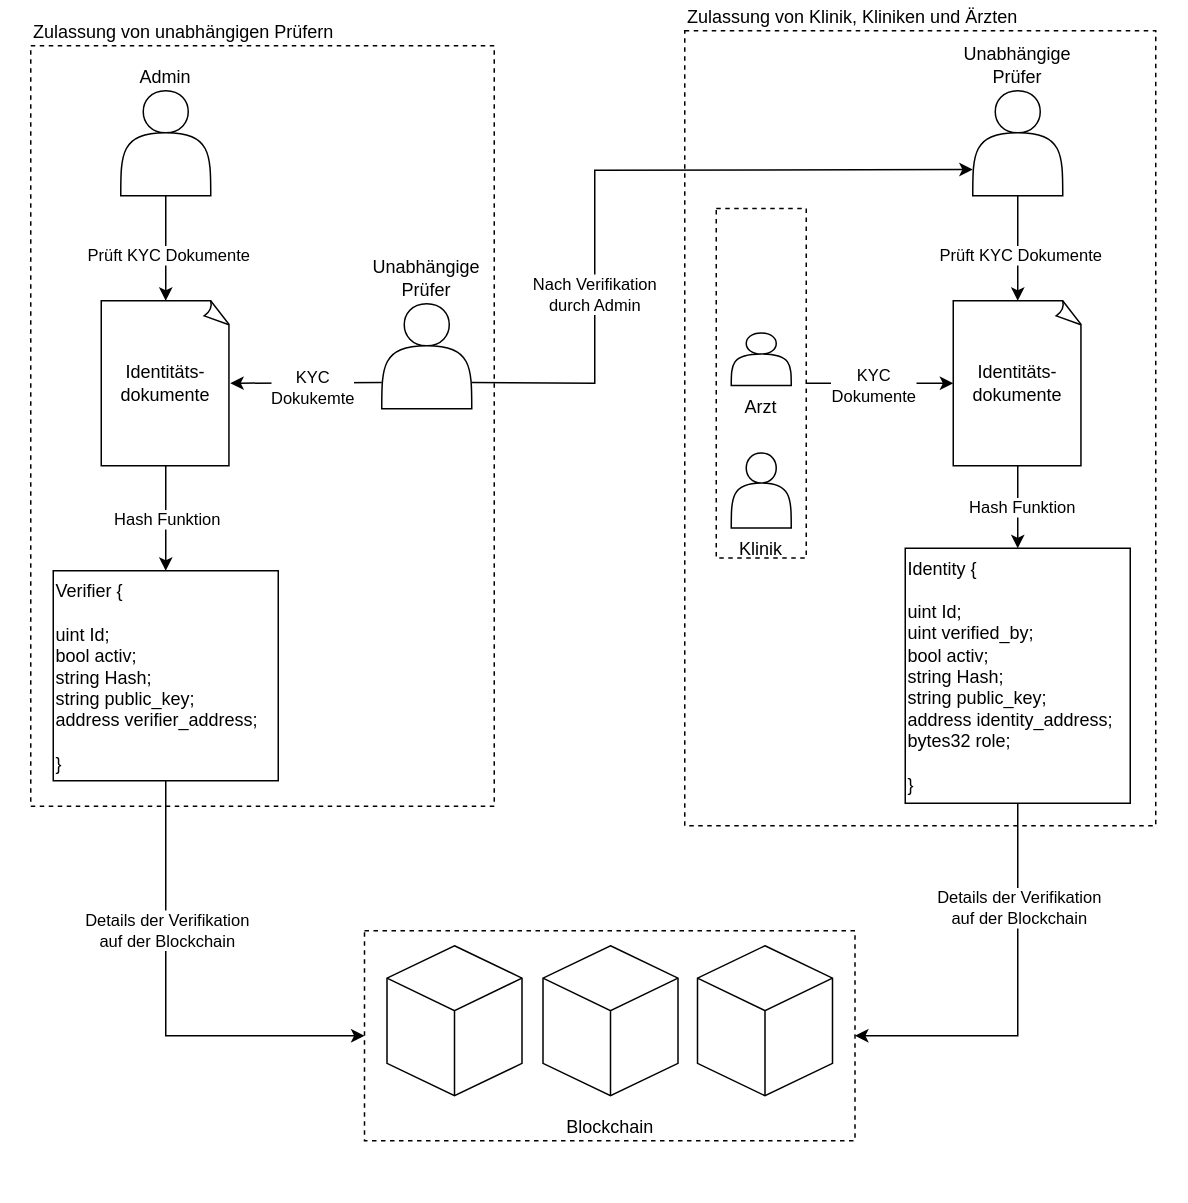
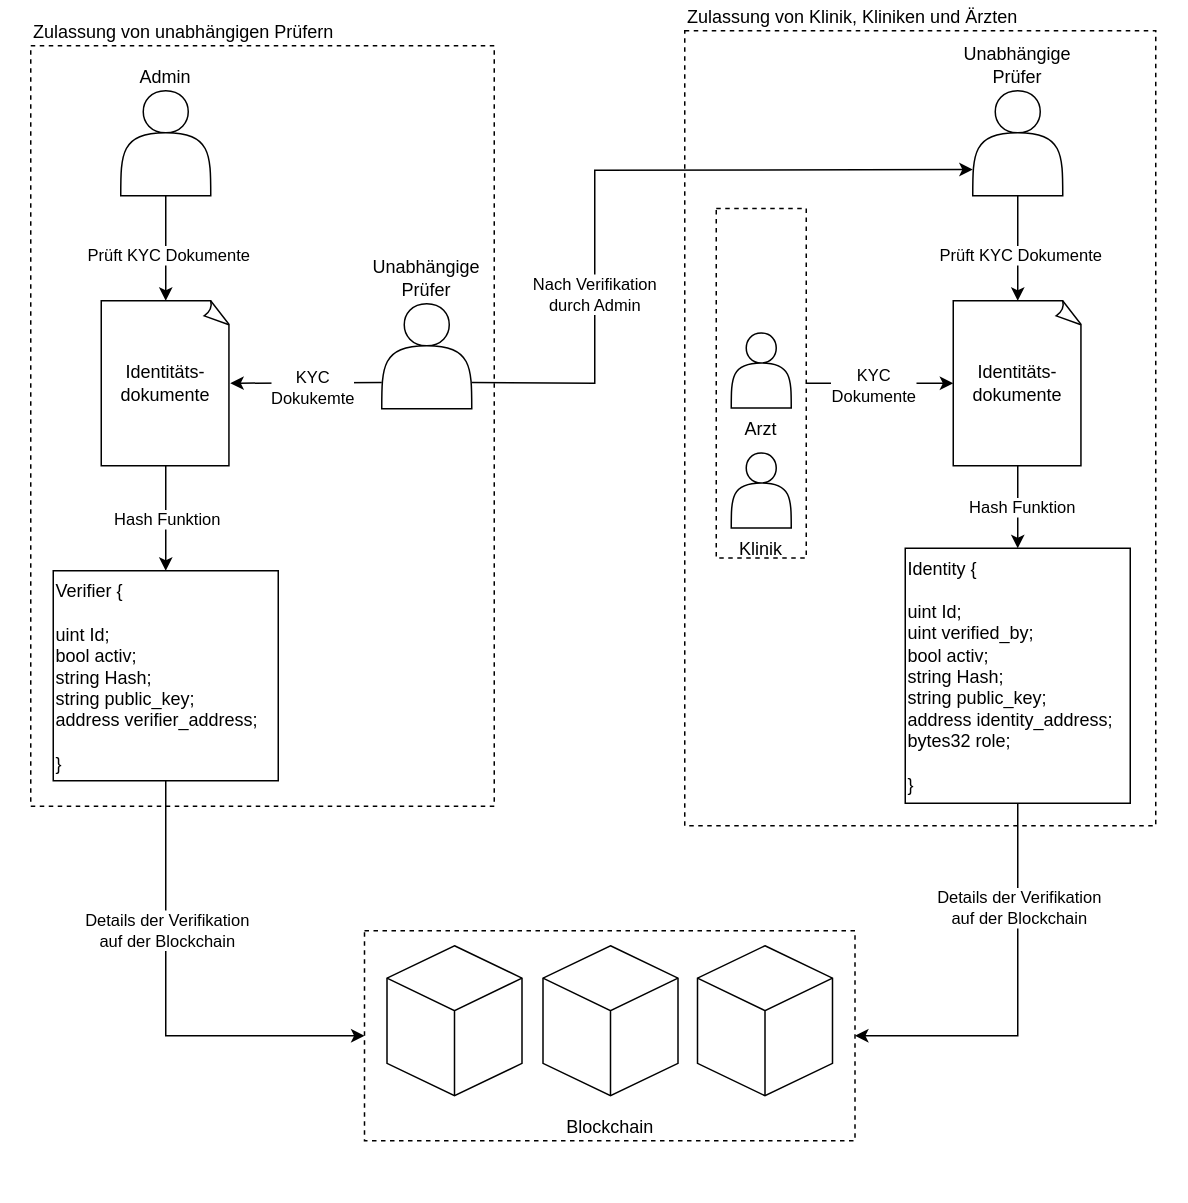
(761, 359) -> (761, 371)
